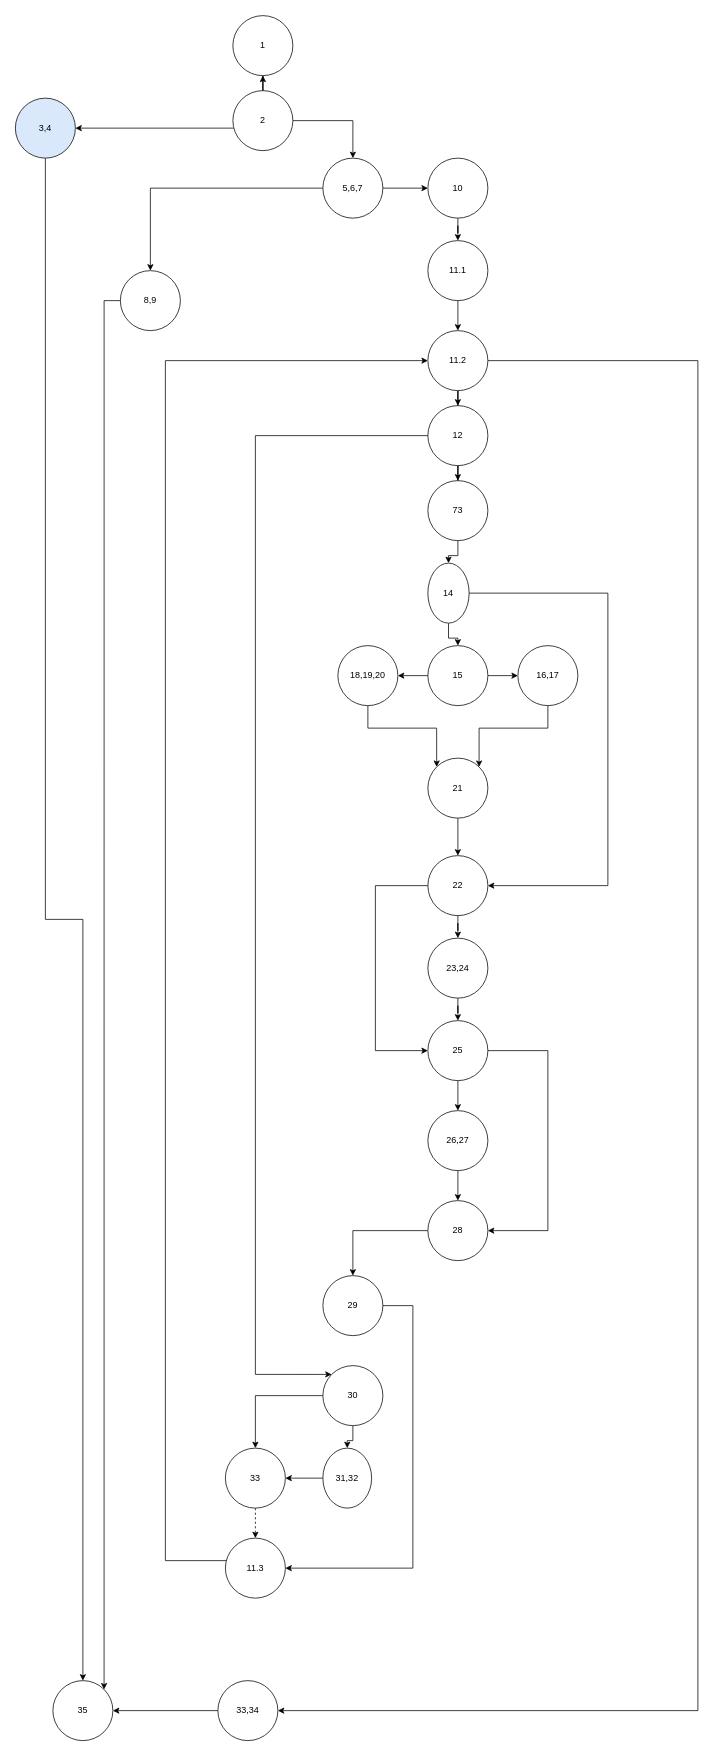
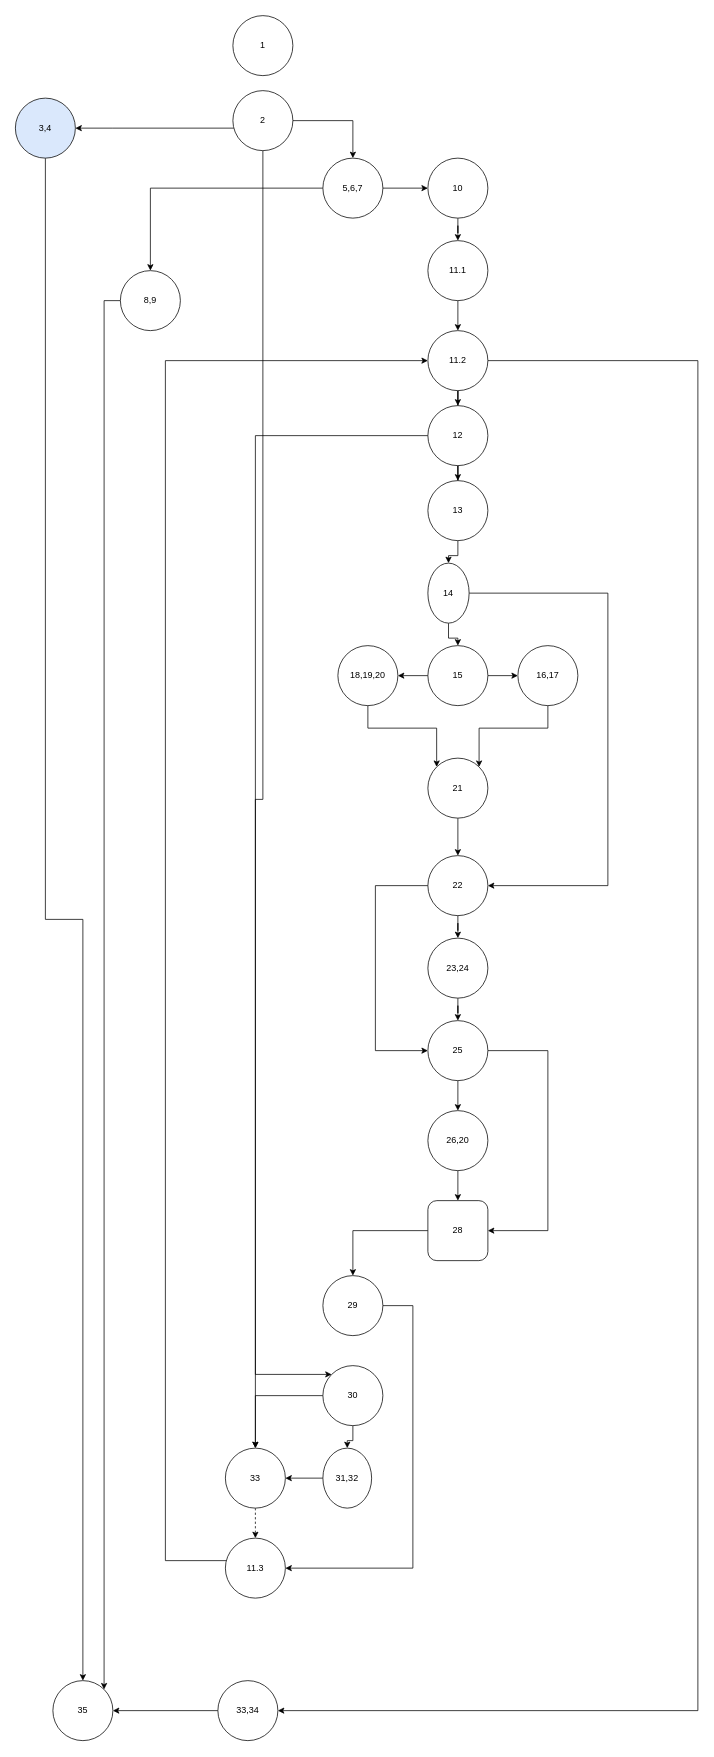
(263, 80) -> (263, 477)
(458, 510) -> (458, 510)
(458, 1140) -> (458, 1140)
(458, 1230) -> (458, 1230)
